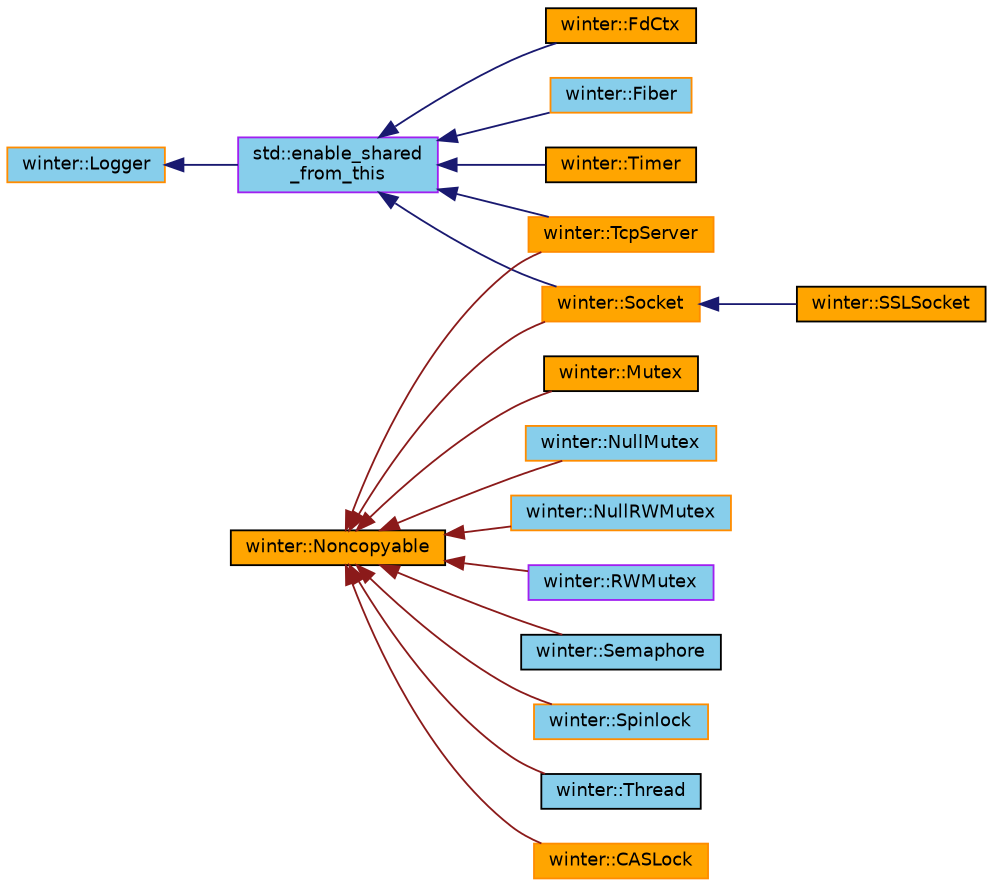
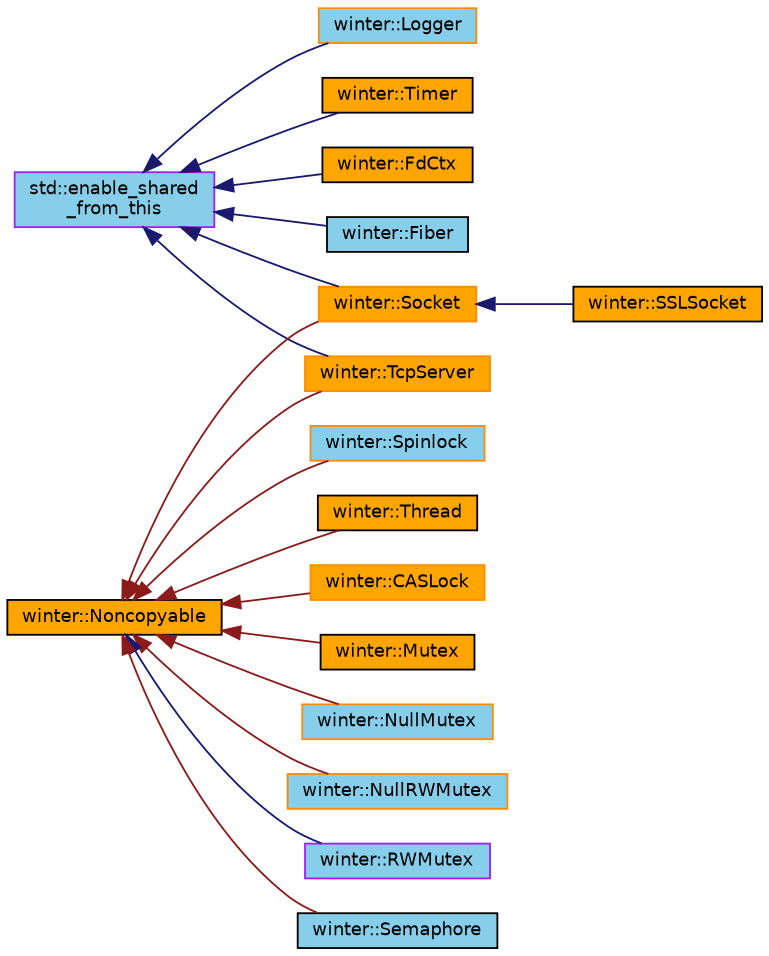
(621, 95) -> (398, 234)
(211, 165) -> (237, 92)
(496, 567) -> (215, 761)
(621, 791) -> (398, 513)
